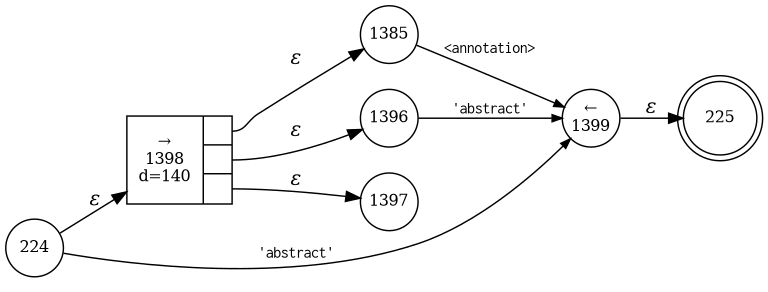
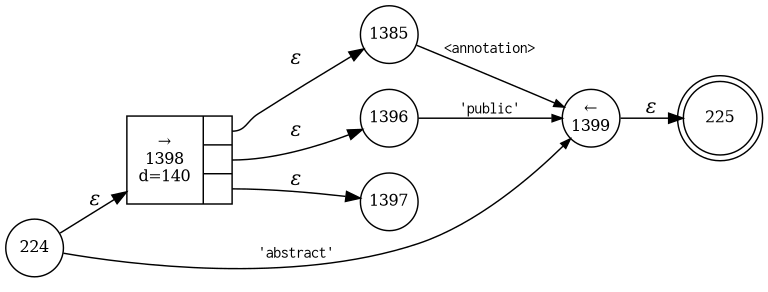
(490, 110) -> (490, 110)
